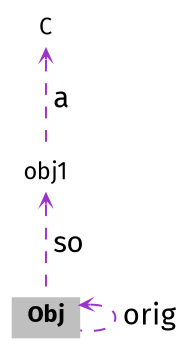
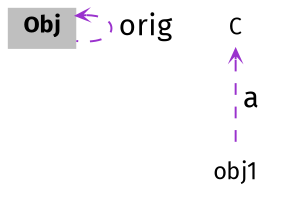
(46, 251) -> none
